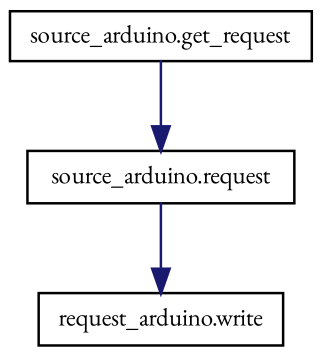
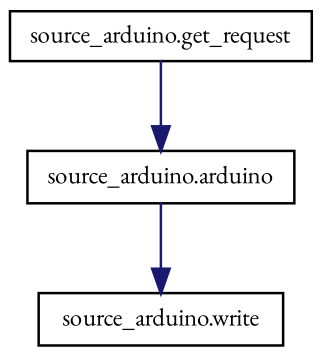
(161, 177) -> (161, 177)
(161, 319) -> (161, 319)
